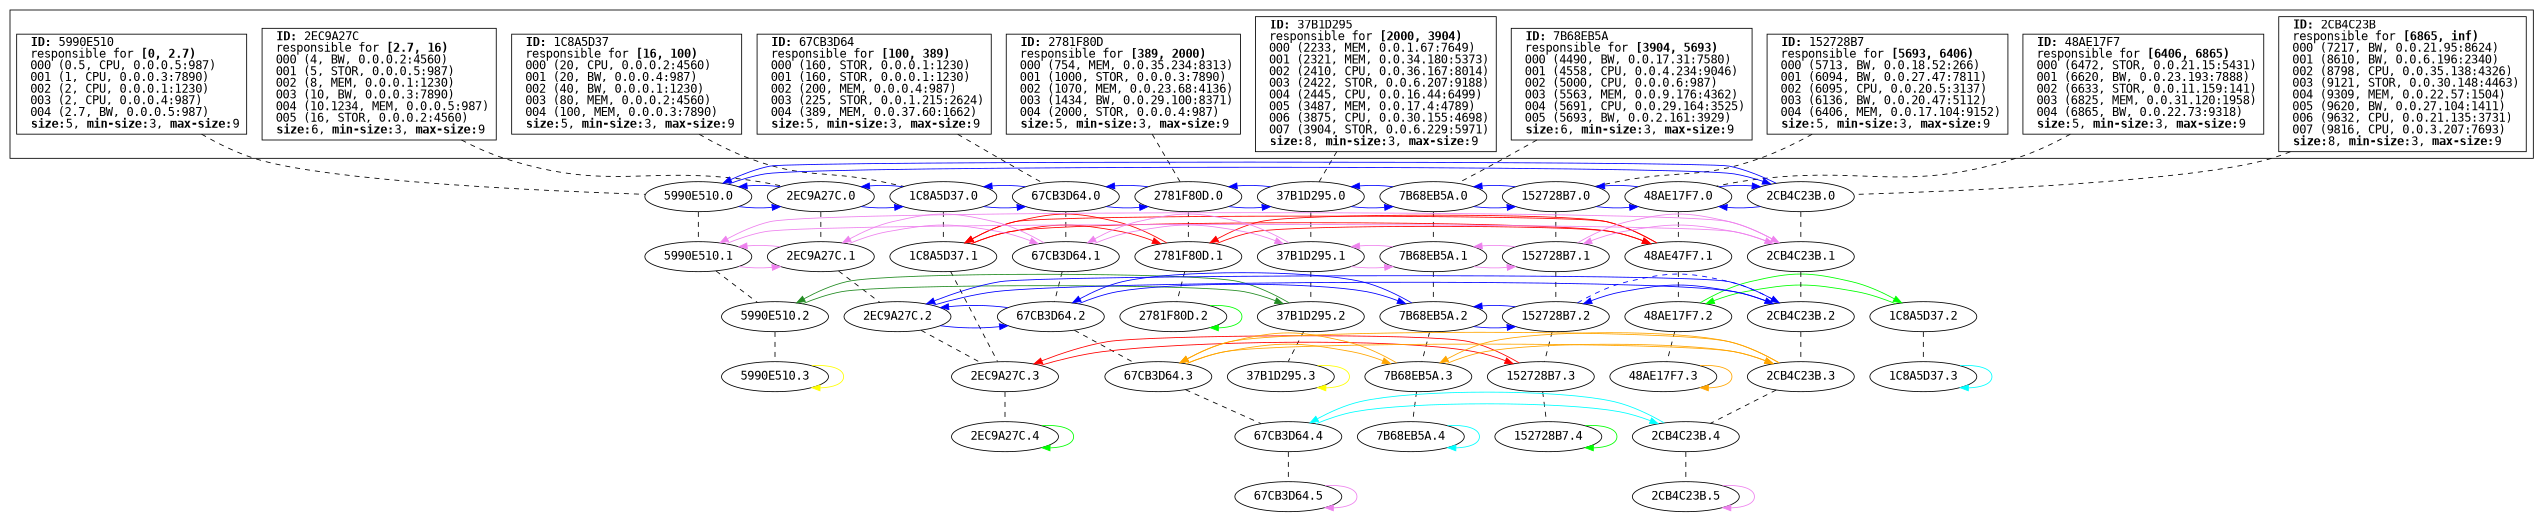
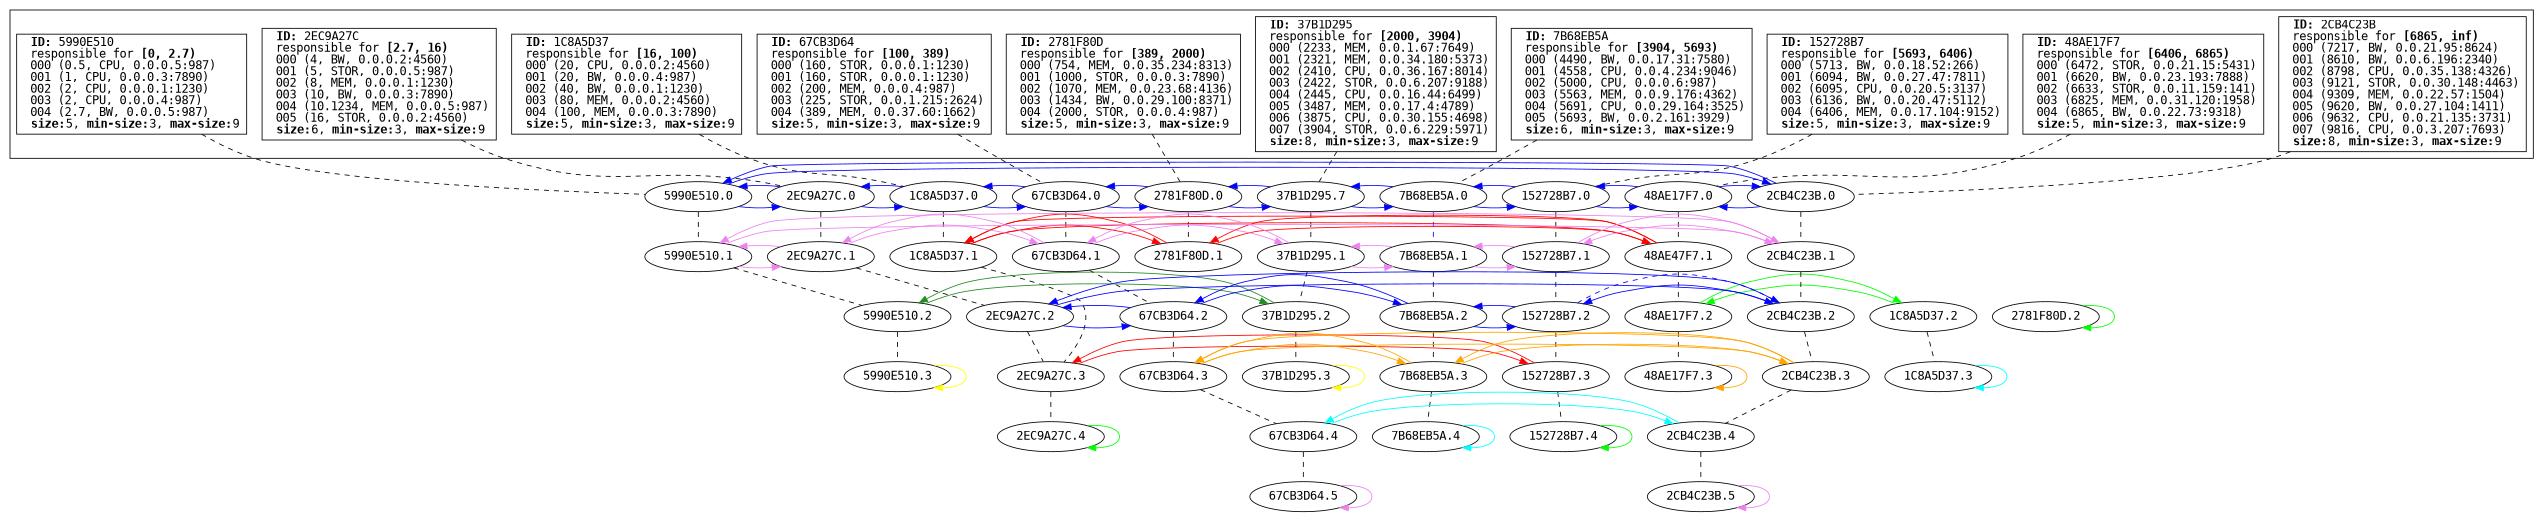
(1311, 197) -> (1311, 197)
(1433, 232) -> (1433, 232)
(1179, 293) -> none
